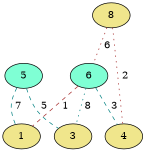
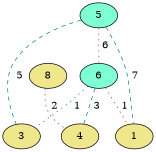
(100, 46) -> (99, 46)
(55, 106) -> (117, 106)
(86, 106) -> (76, 106)
